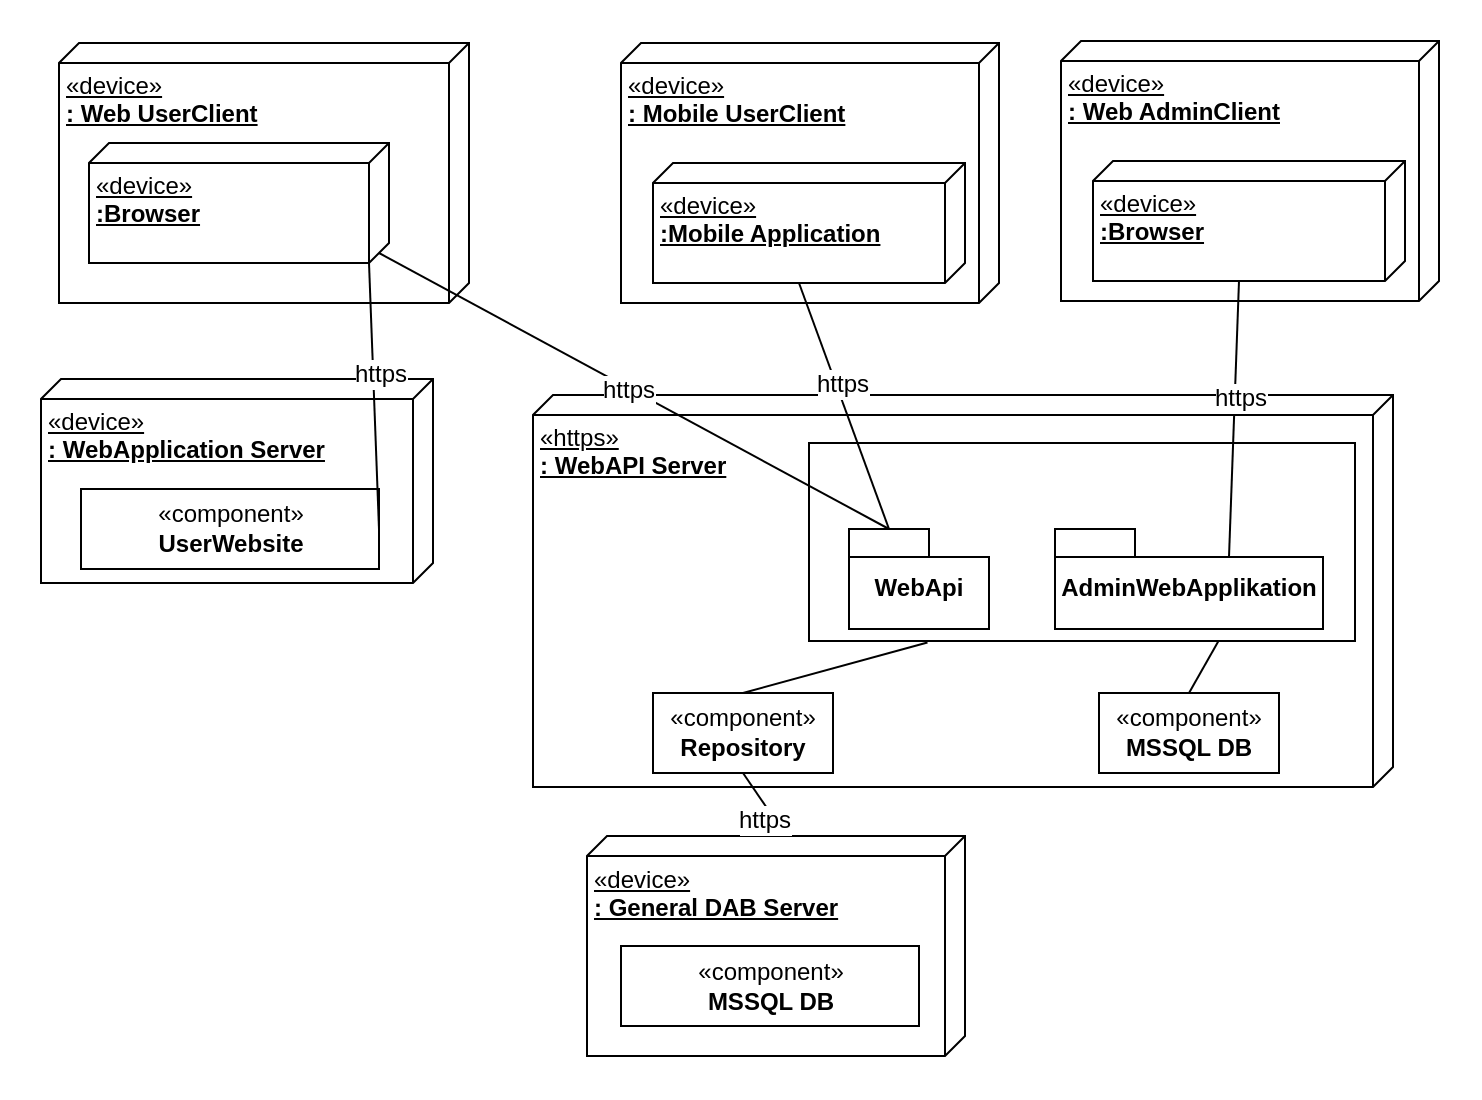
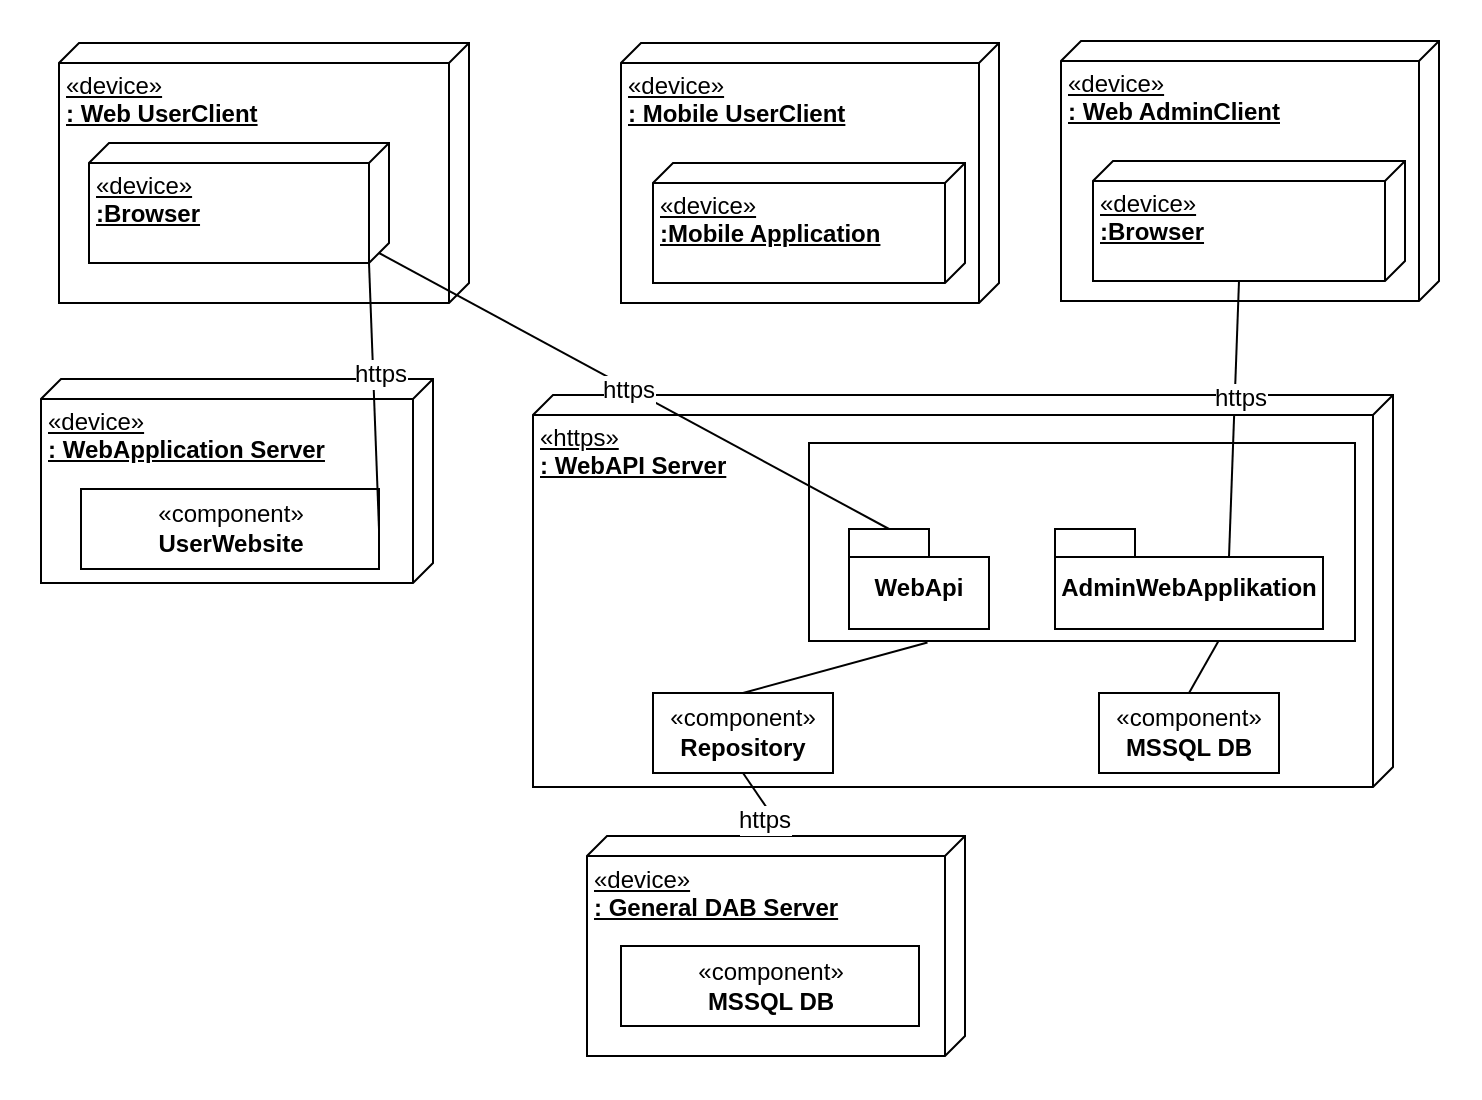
(843, 405) -> none
